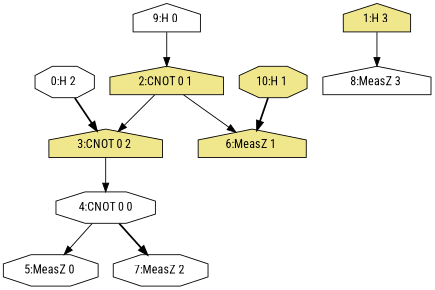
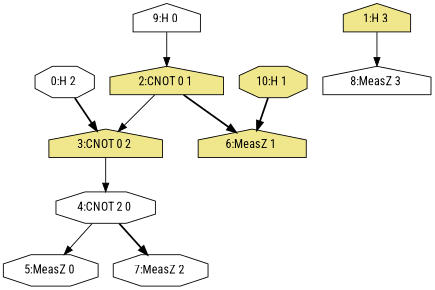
(206, 111) -> (206, 111)
(106, 208) -> (106, 208)
